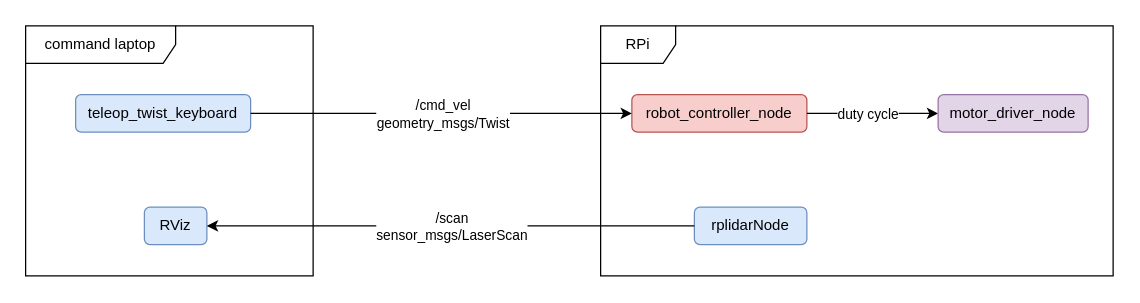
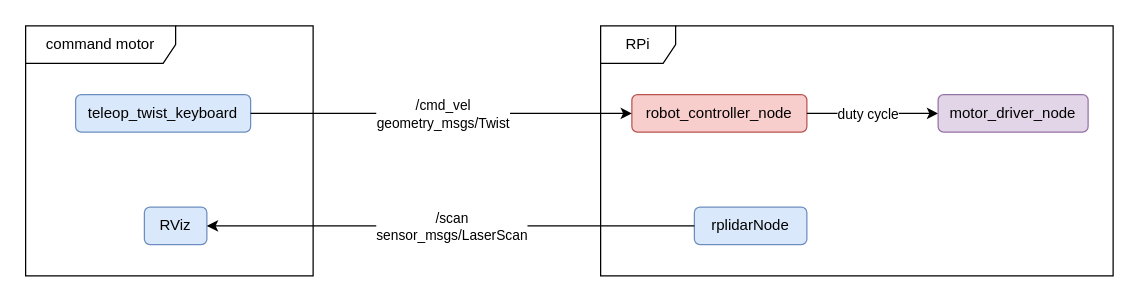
(101, 44) -> (101, 44)
